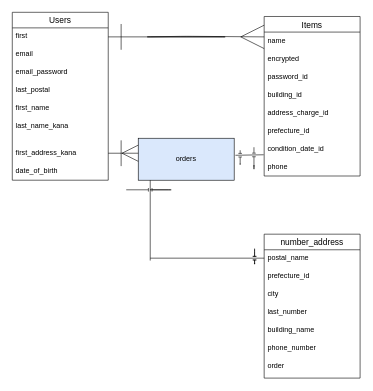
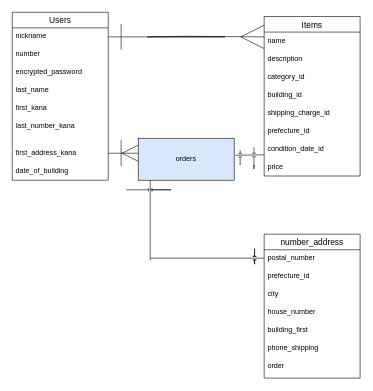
(25, 36) -> (31, 36)
(24, 54) -> (28, 54)
(286, 58) -> (288, 58)
(42, 72) -> (52, 72)
(289, 76) -> (289, 76)
(36, 90) -> (33, 90)
(35, 108) -> (35, 108)
(301, 112) -> (301, 112)
(43, 126) -> (47, 126)
(278, 166) -> (277, 166)
(41, 170) -> (45, 170)
(289, 258) -> (293, 258)
(289, 312) -> (292, 312)
(291, 330) -> (292, 330)
(292, 348) -> (294, 348)
